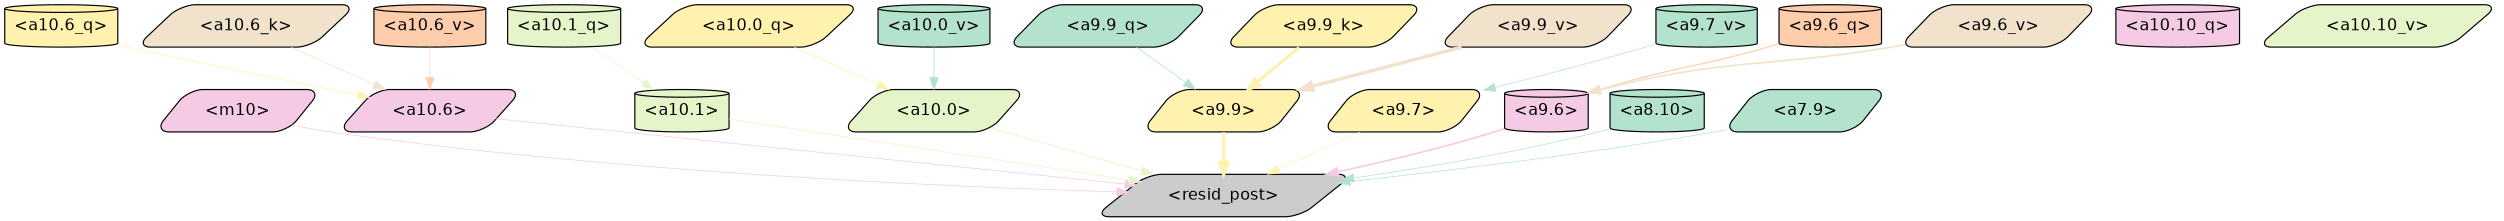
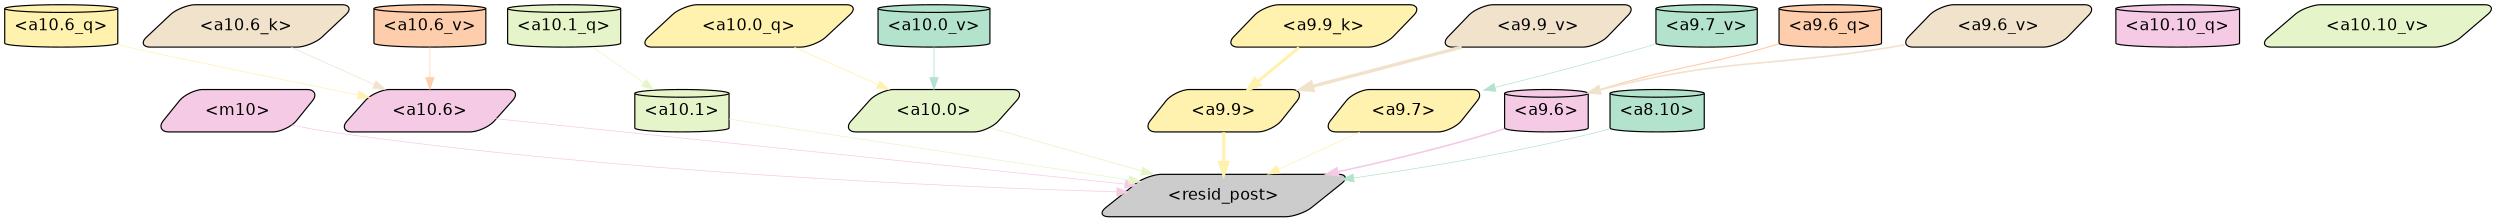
(1108, 26) -> none
(1806, 111) -> none
